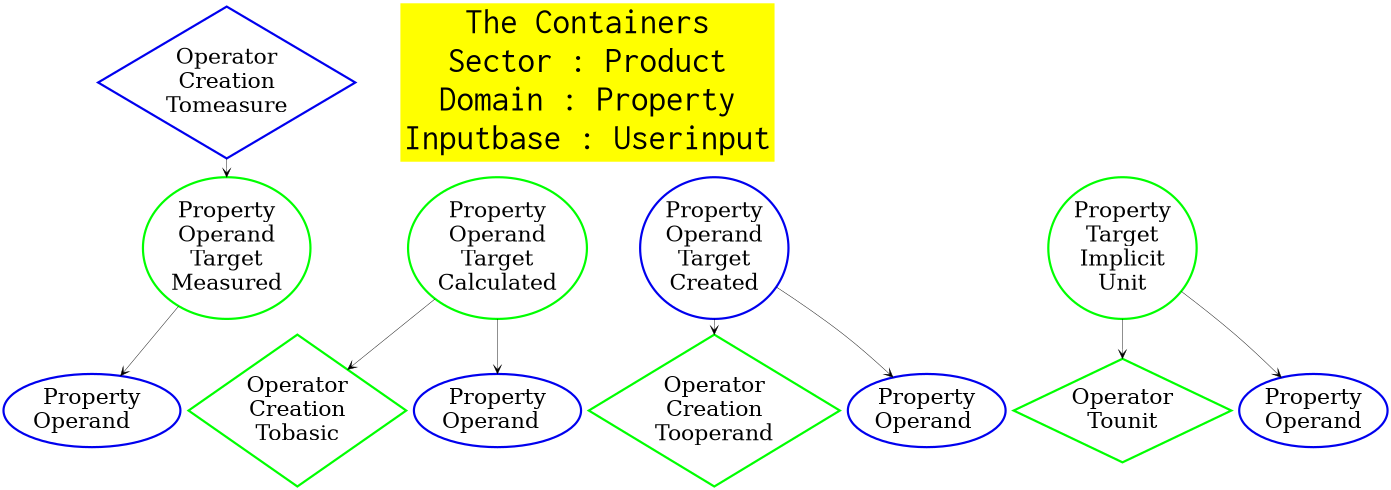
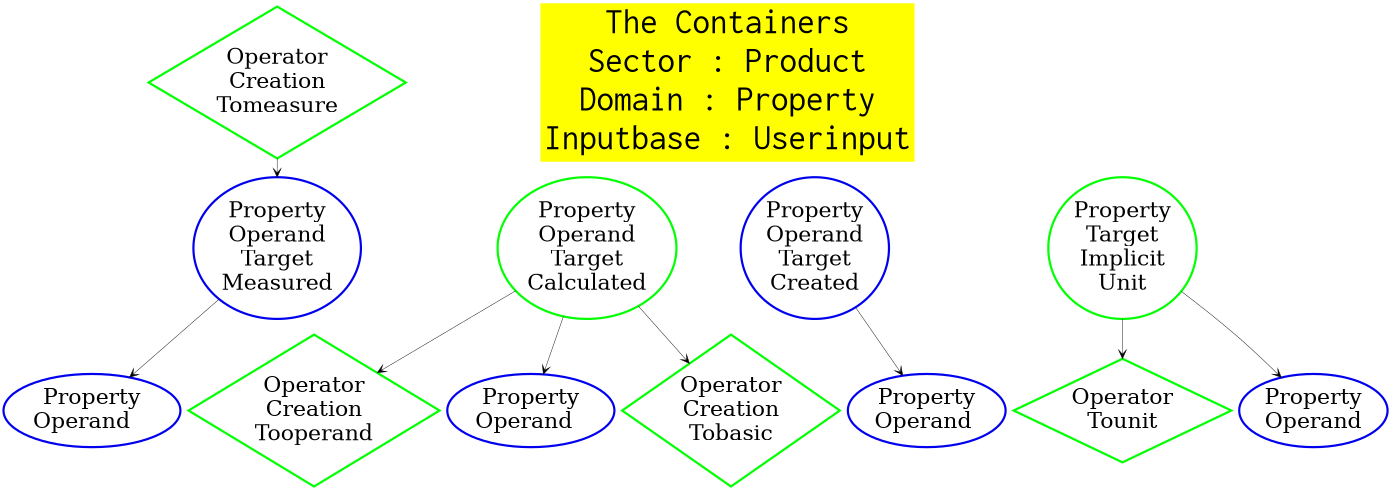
(227, 82) -> (277, 82)
(227, 248) -> (277, 248)
(714, 322) -> (450, 329)
